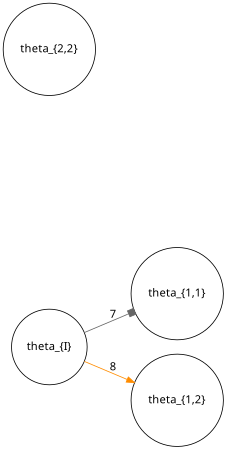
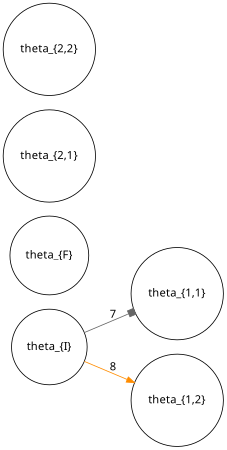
none -> (49, 156)
none -> (49, 255)
